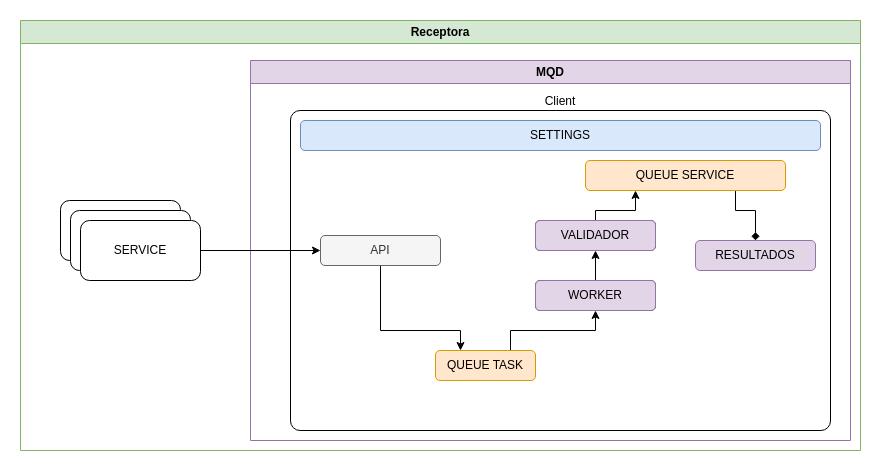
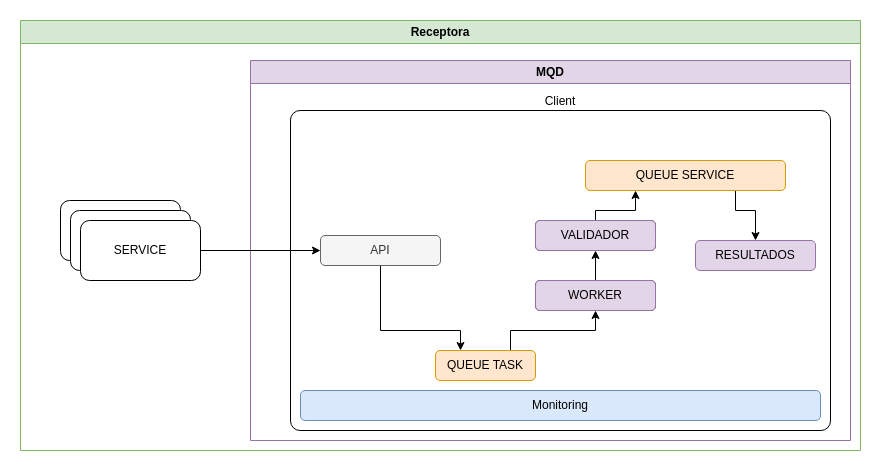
(561, 136) -> none
(756, 231) -> (756, 232)
none -> (561, 406)
